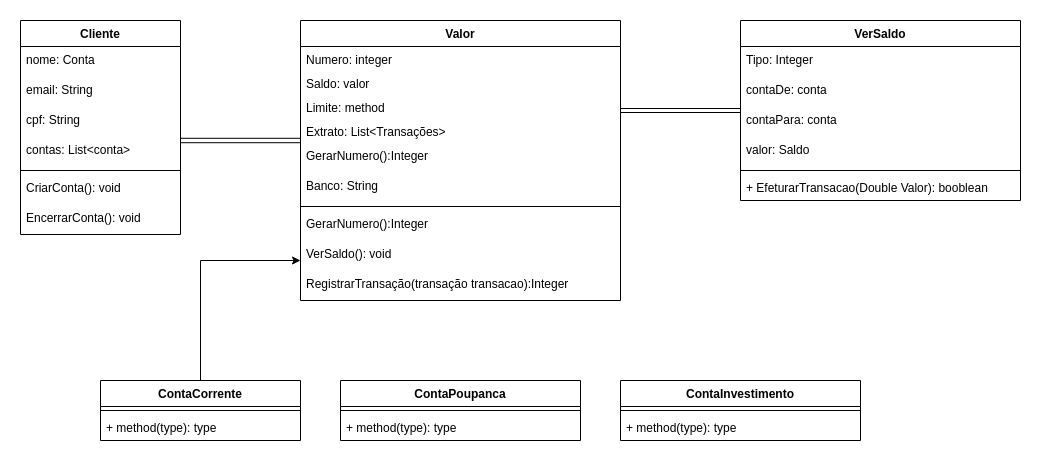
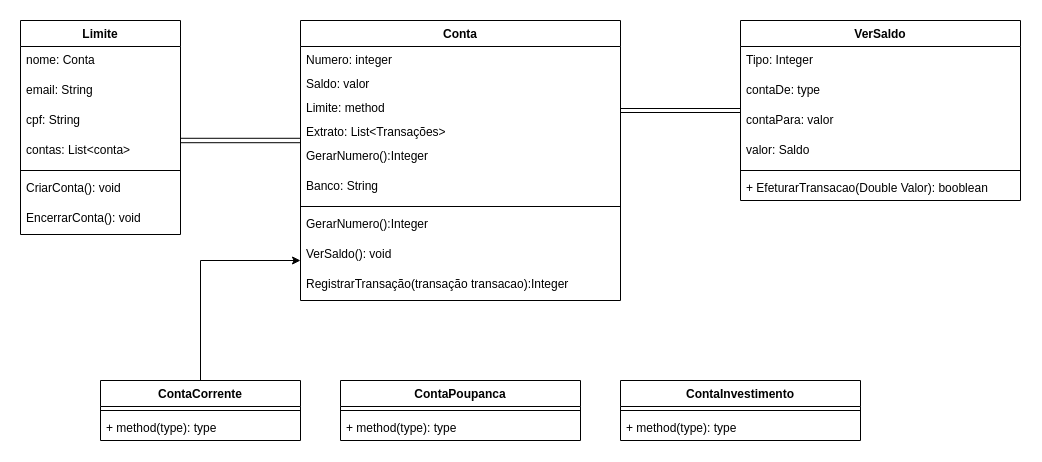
(101, 35) -> (101, 35)
(461, 35) -> (461, 35)
(790, 90) -> (787, 90)
(797, 120) -> (795, 120)
